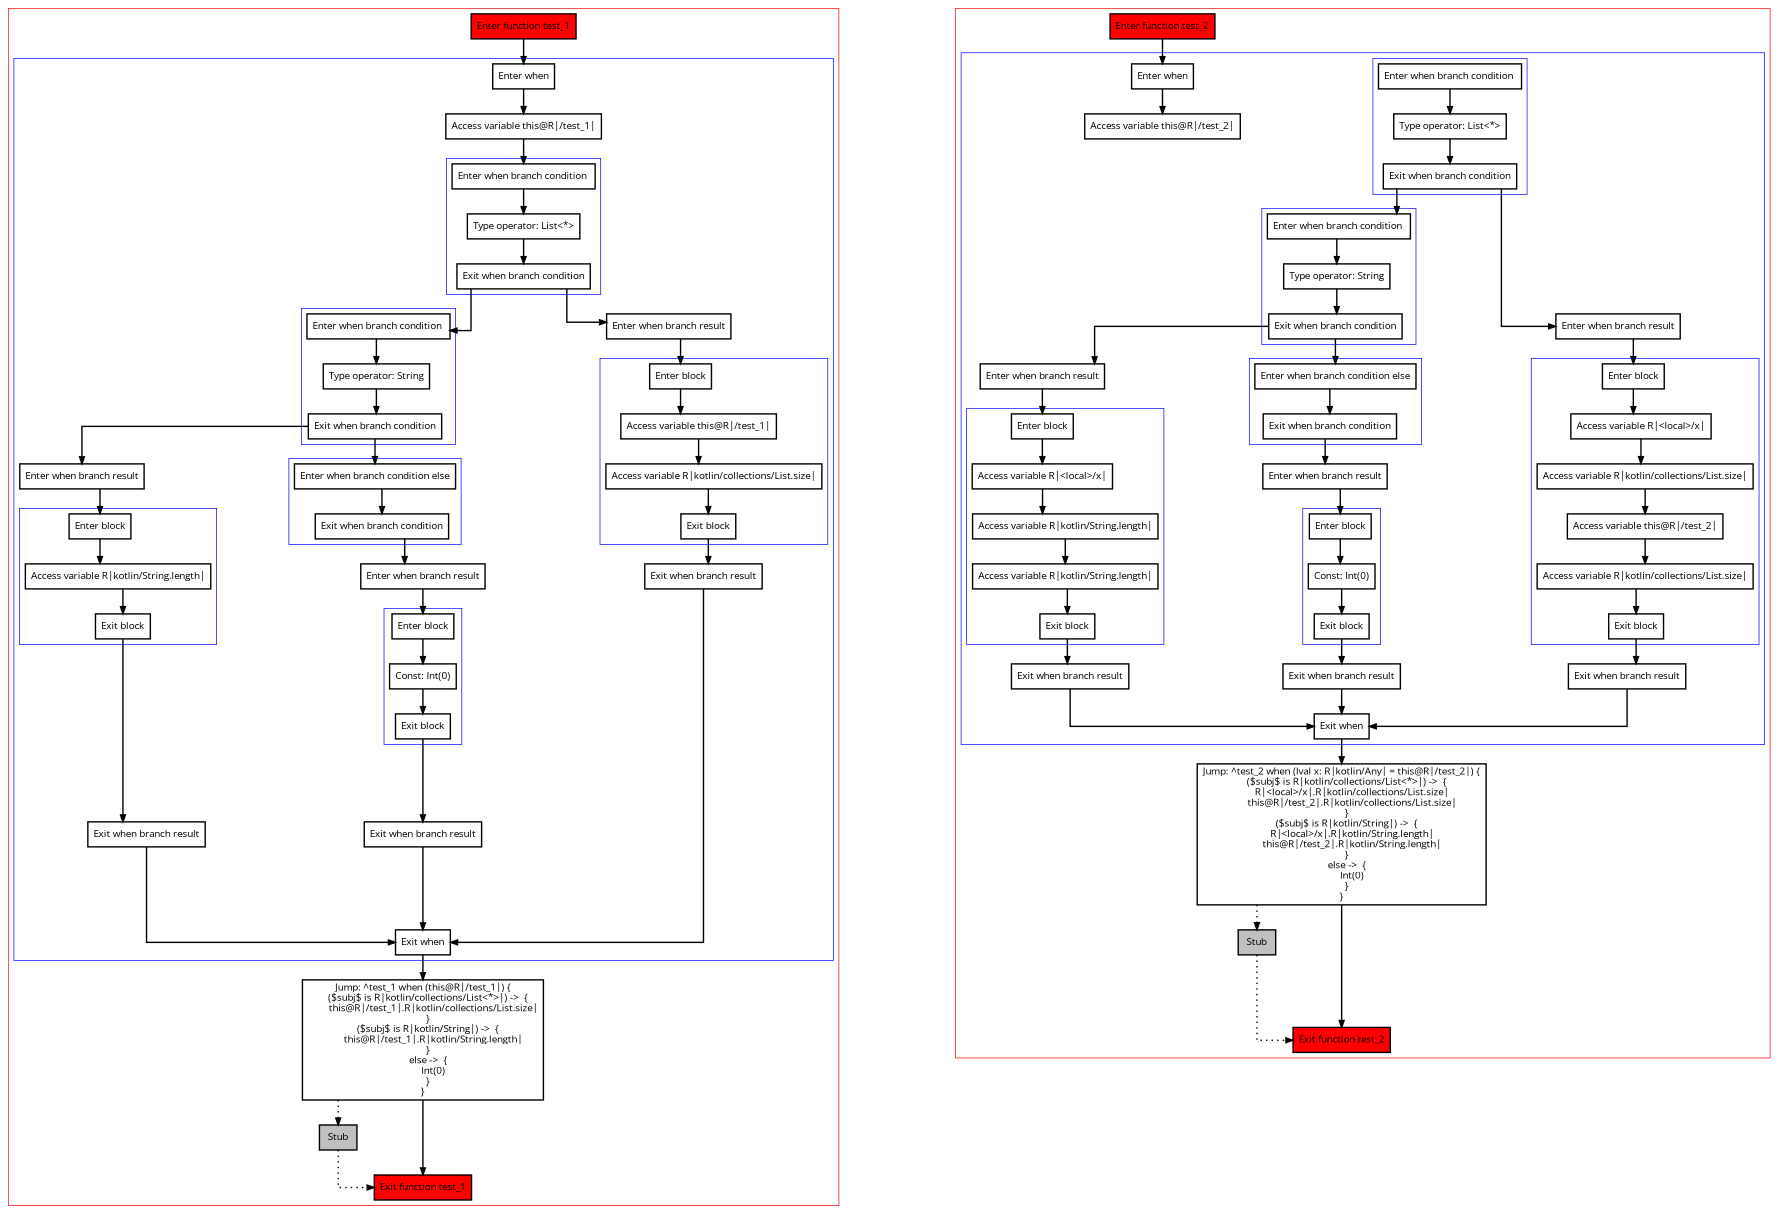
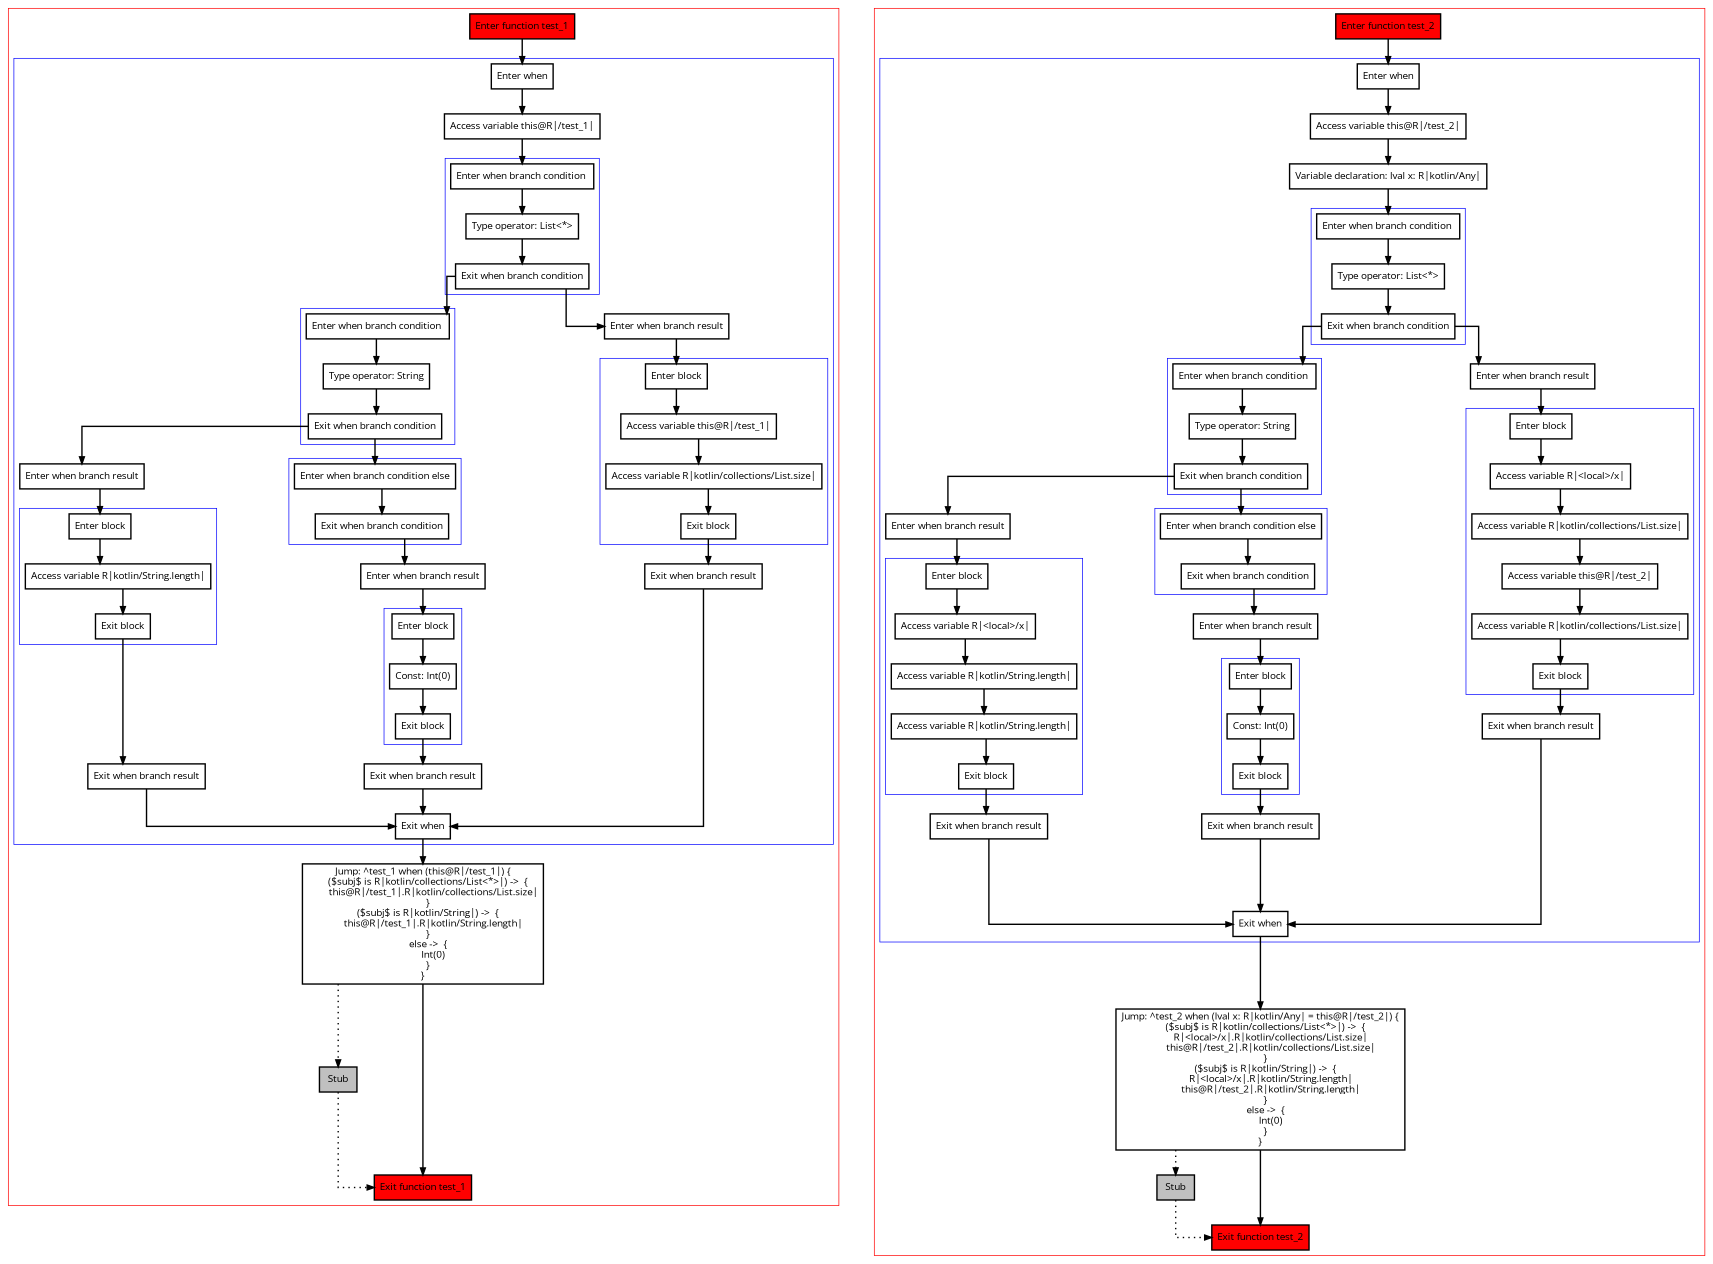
none -> (1388, 176)
